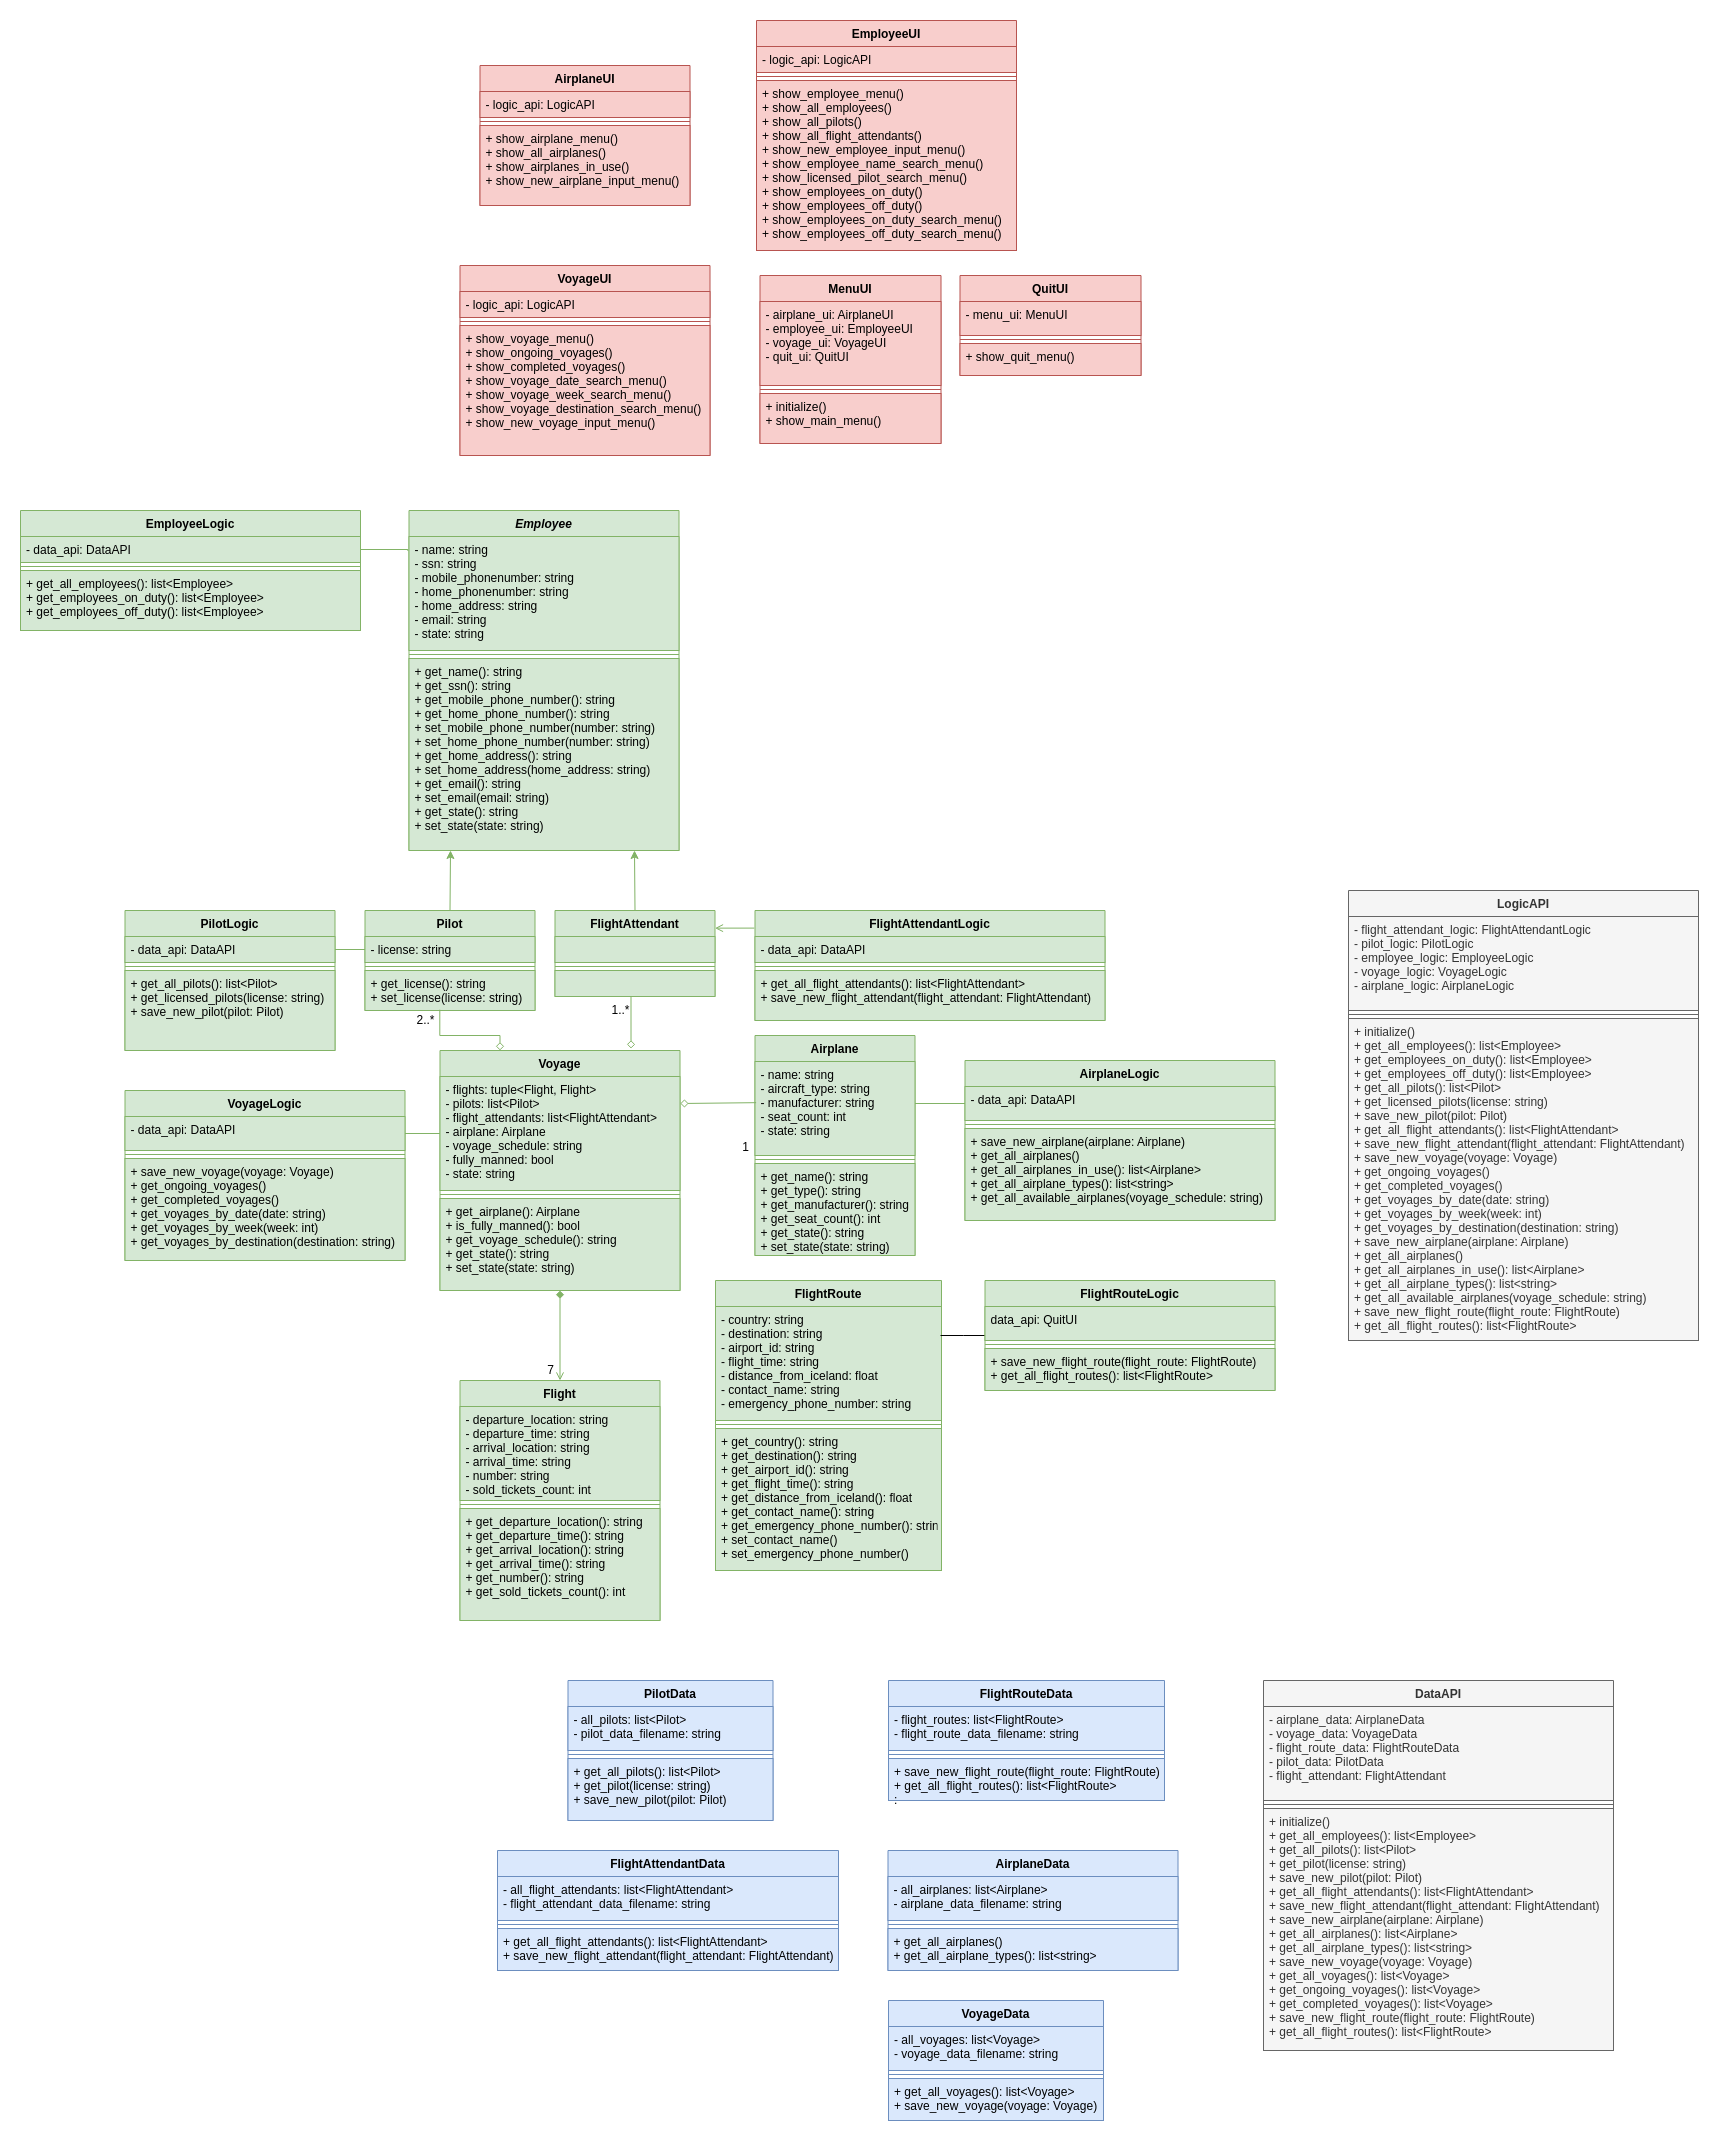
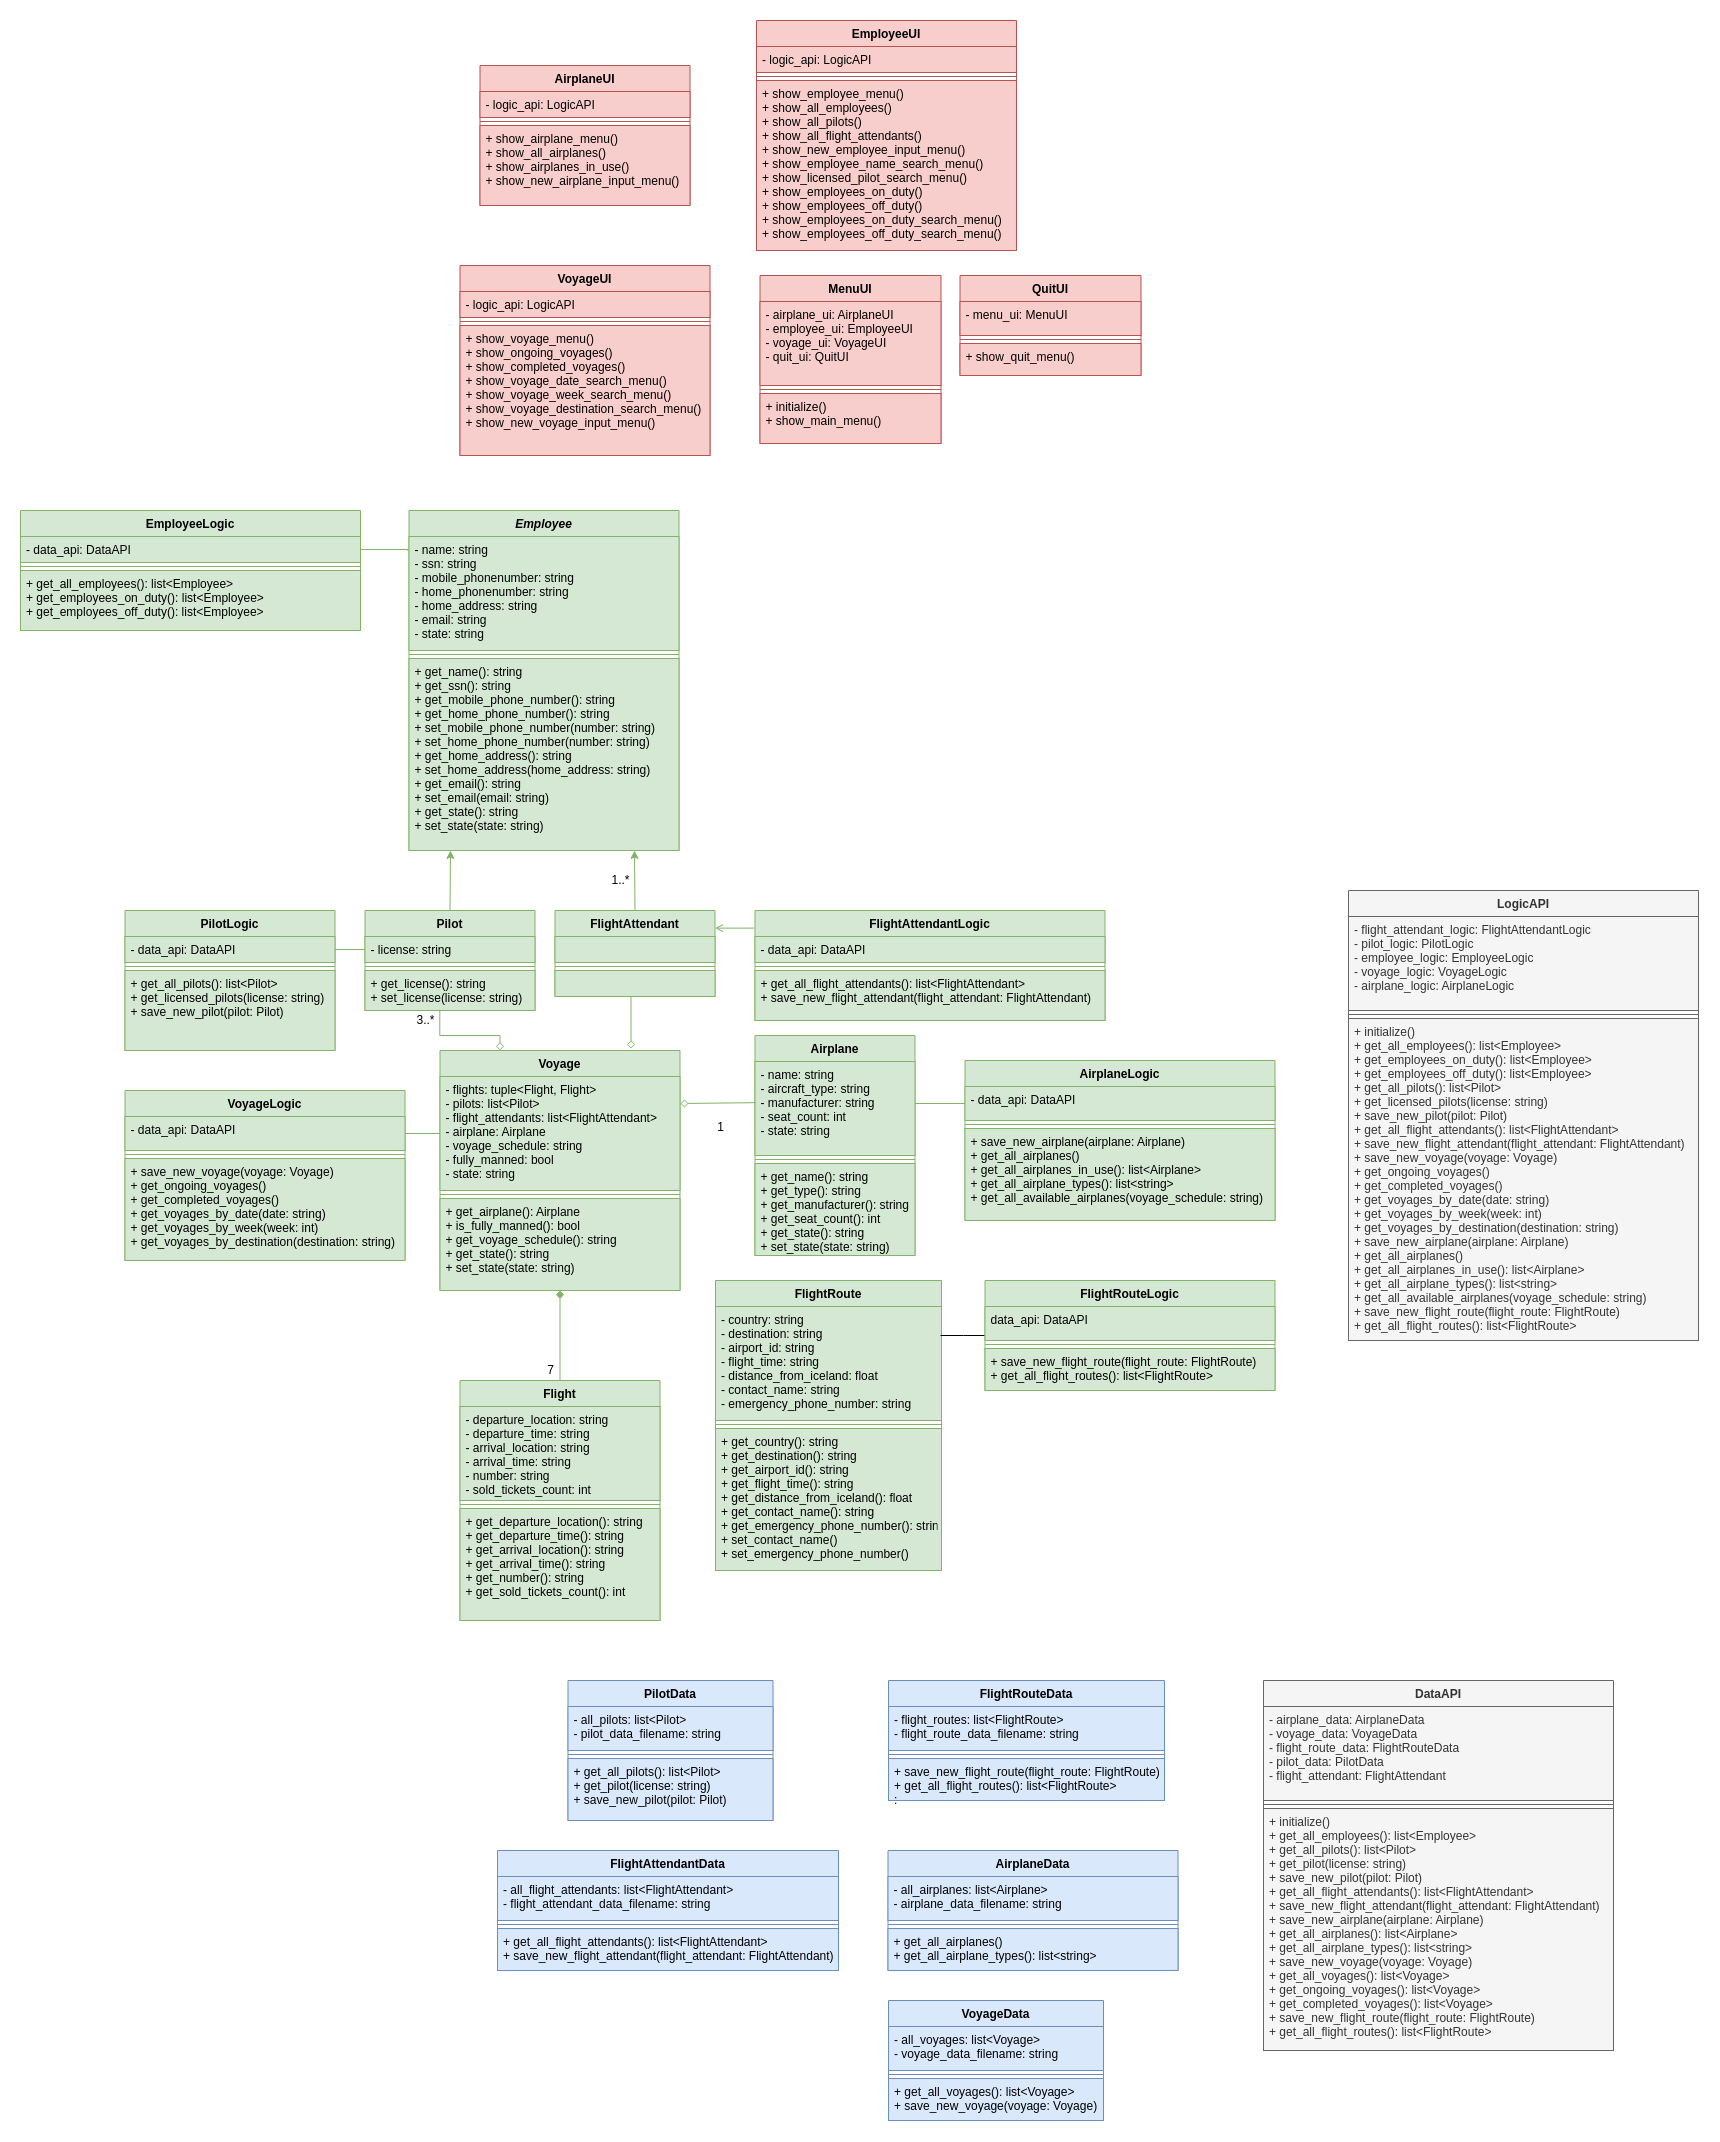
(620, 1011) -> (620, 881)
(426, 1021) -> (426, 1021)
(745, 1148) -> (720, 1128)
(1038, 1320) -> (1043, 1320)
(560, 1374) -> (560, 1374)
